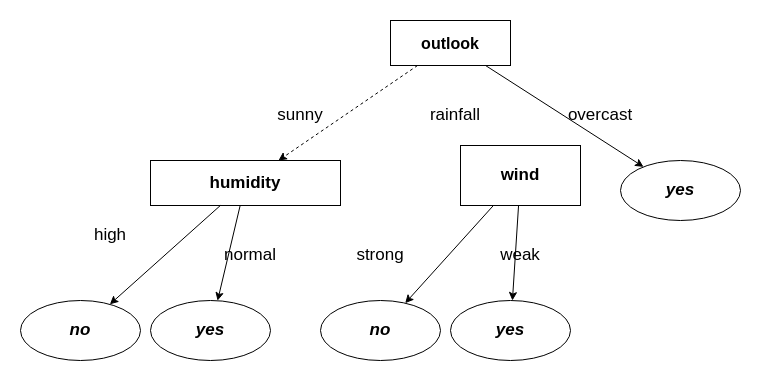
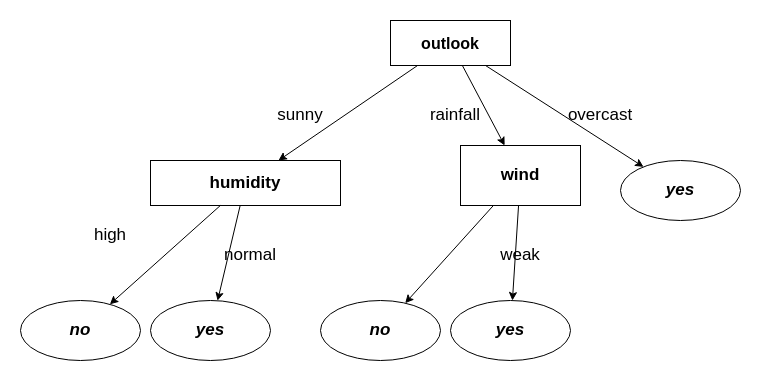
none -> (482, 103)
(350, 112) -> (350, 112)
(381, 256) -> none
